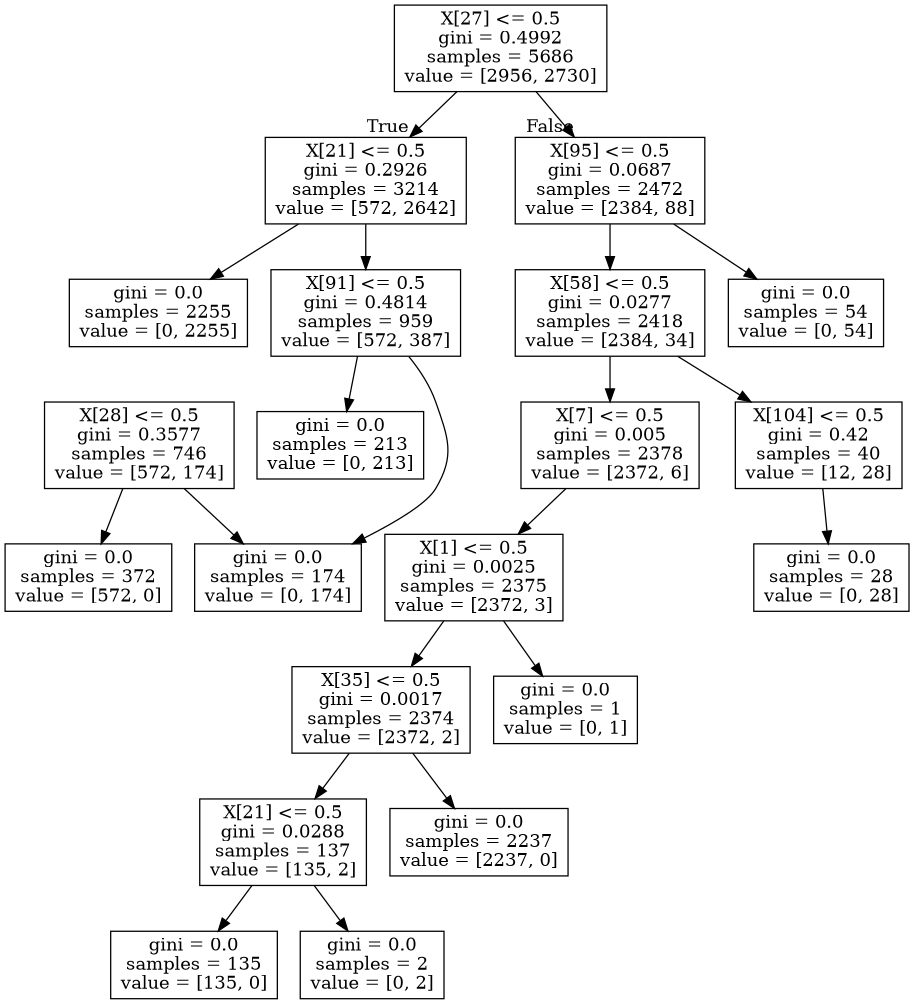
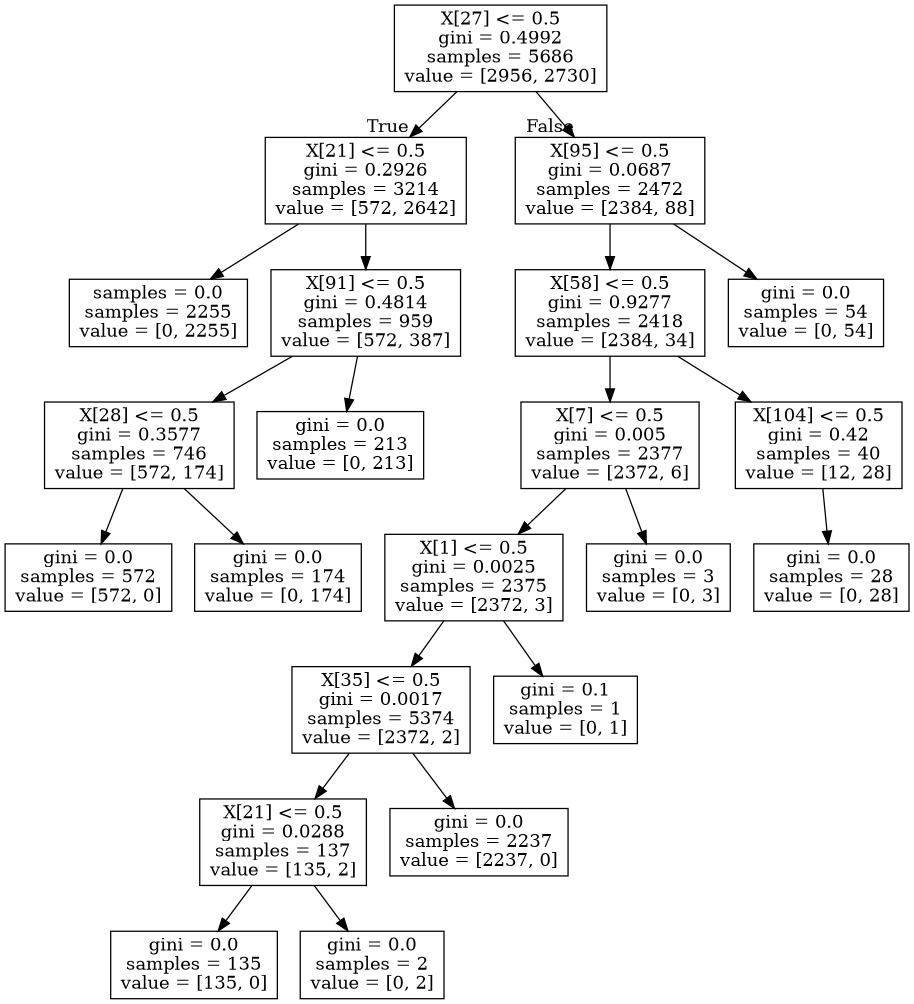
(158, 313) -> (158, 313)
(610, 313) -> (610, 313)
(610, 445) -> (610, 445)
(446, 463) -> (258, 376)
(88, 578) -> (88, 578)
none -> (658, 578)
(381, 710) -> (381, 710)
(566, 710) -> (566, 710)
